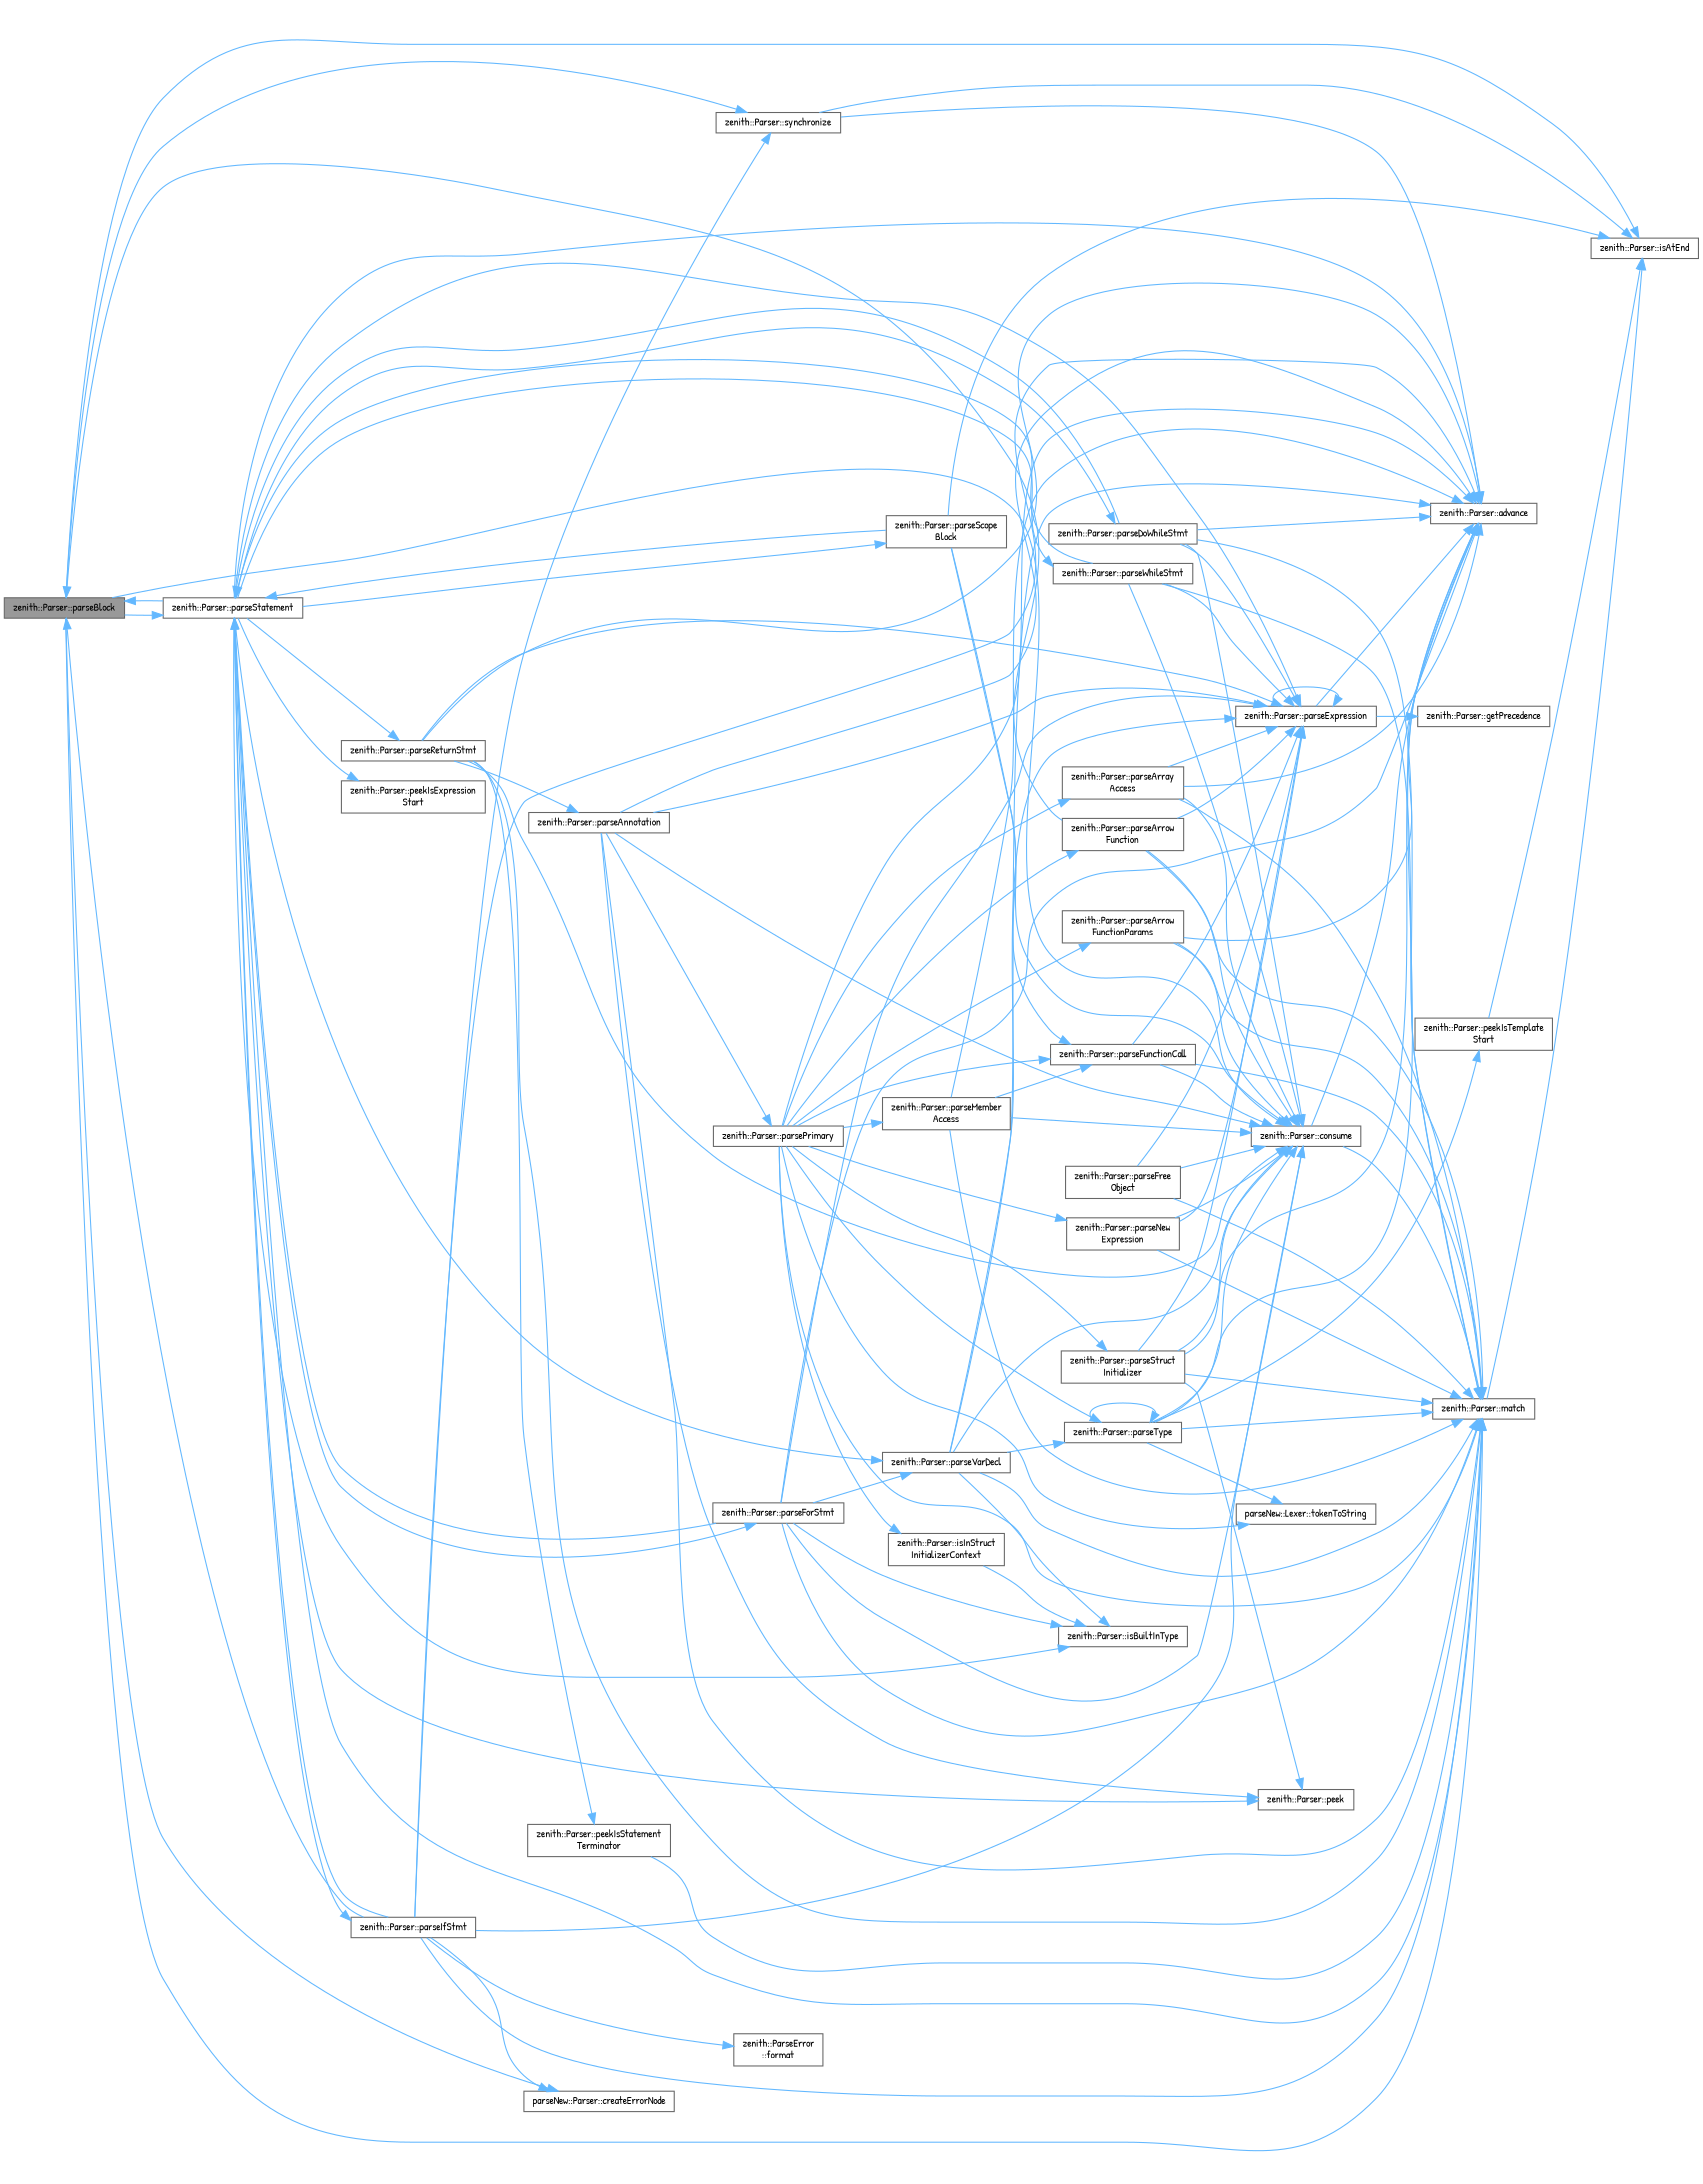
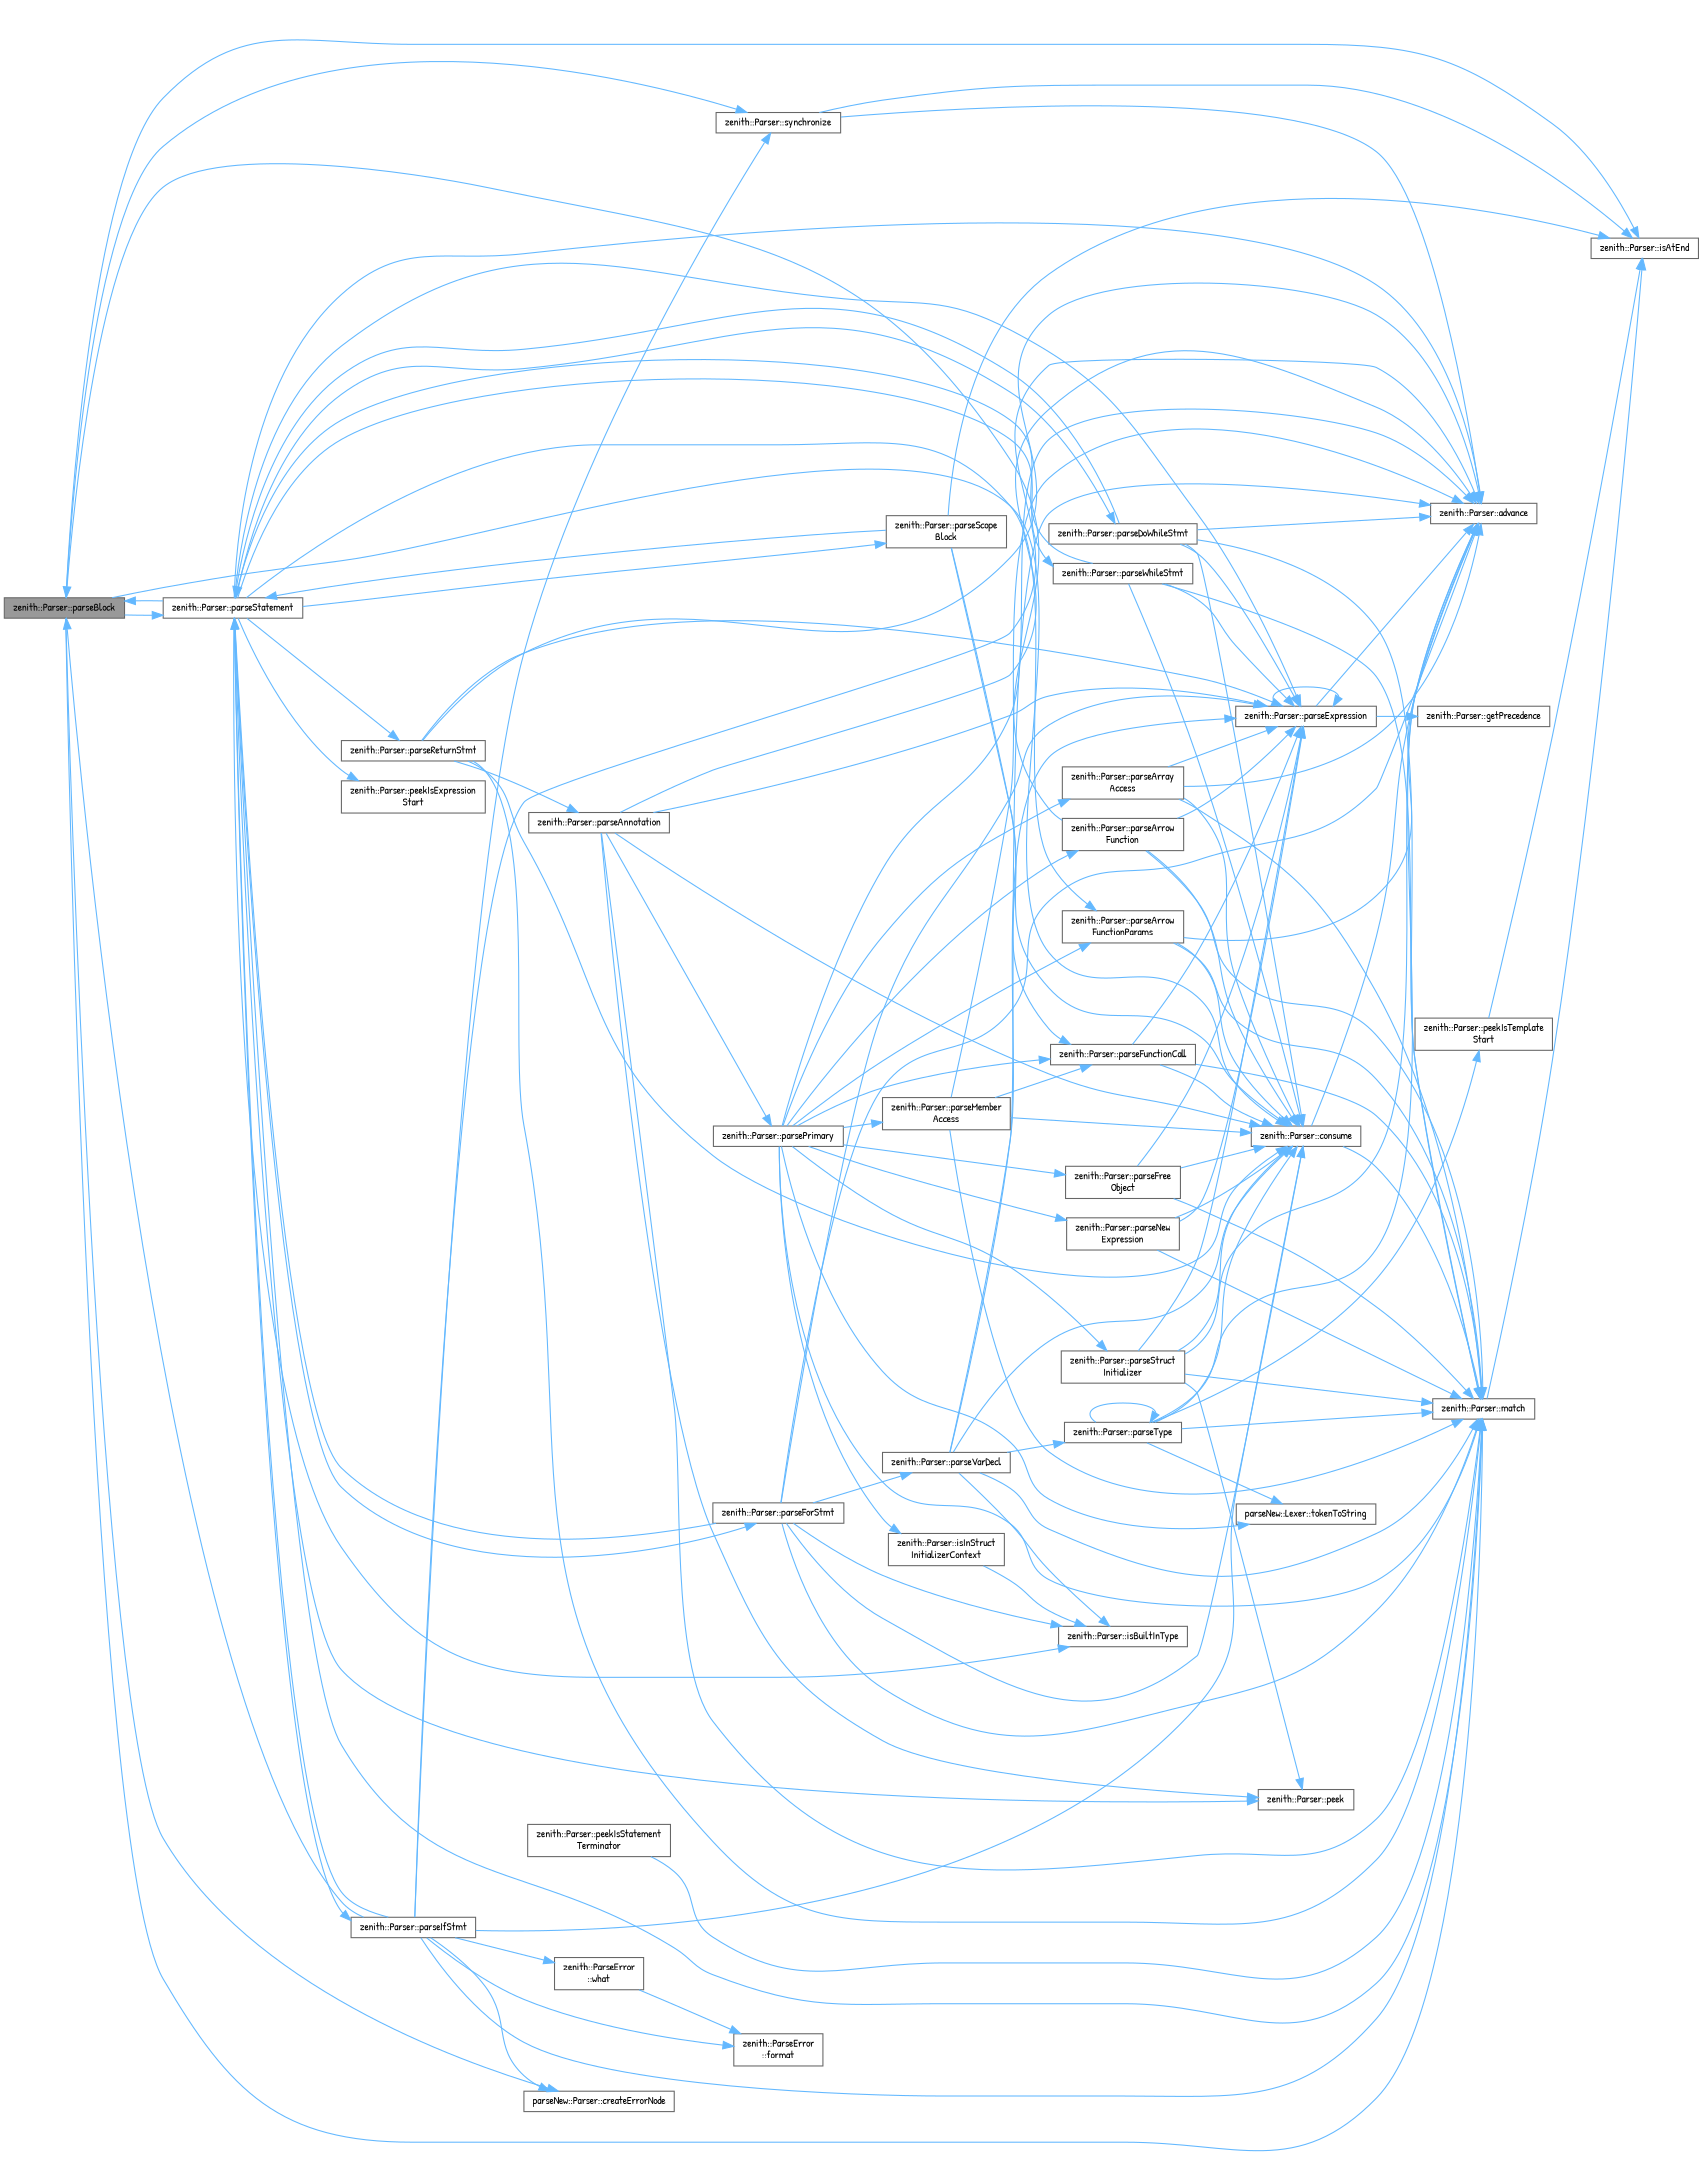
(398, 1173) -> (829, 444)
(520, 1286) -> none
(920, 1302) -> (944, 1158)
none -> (599, 1974)
